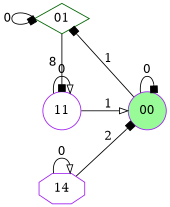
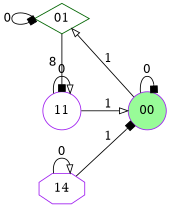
(106, 66) -> (106, 66)
(109, 137) -> (109, 137)
